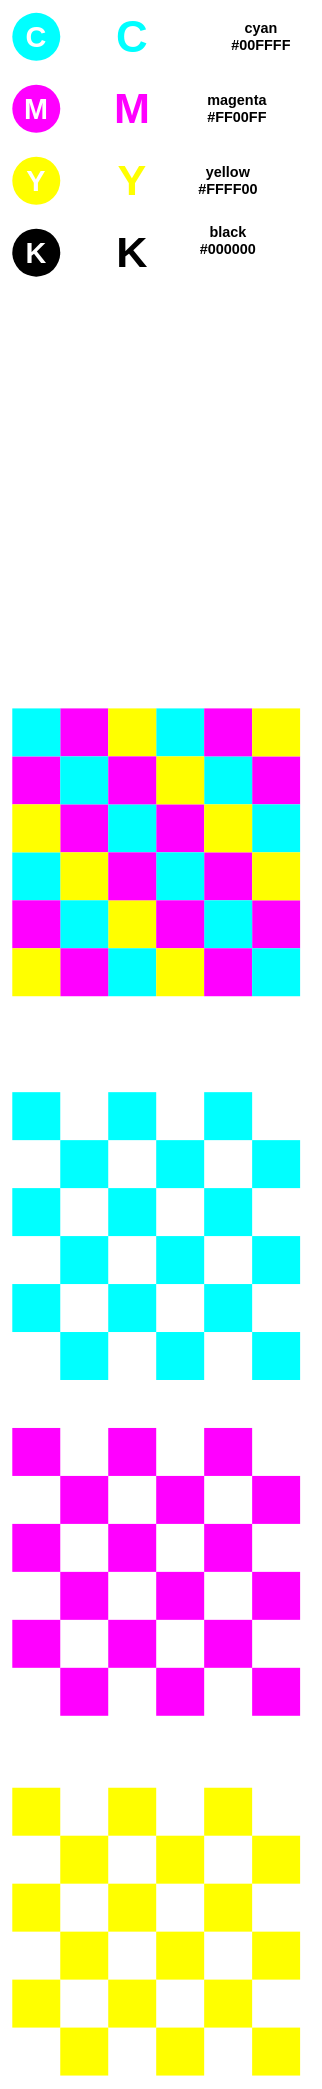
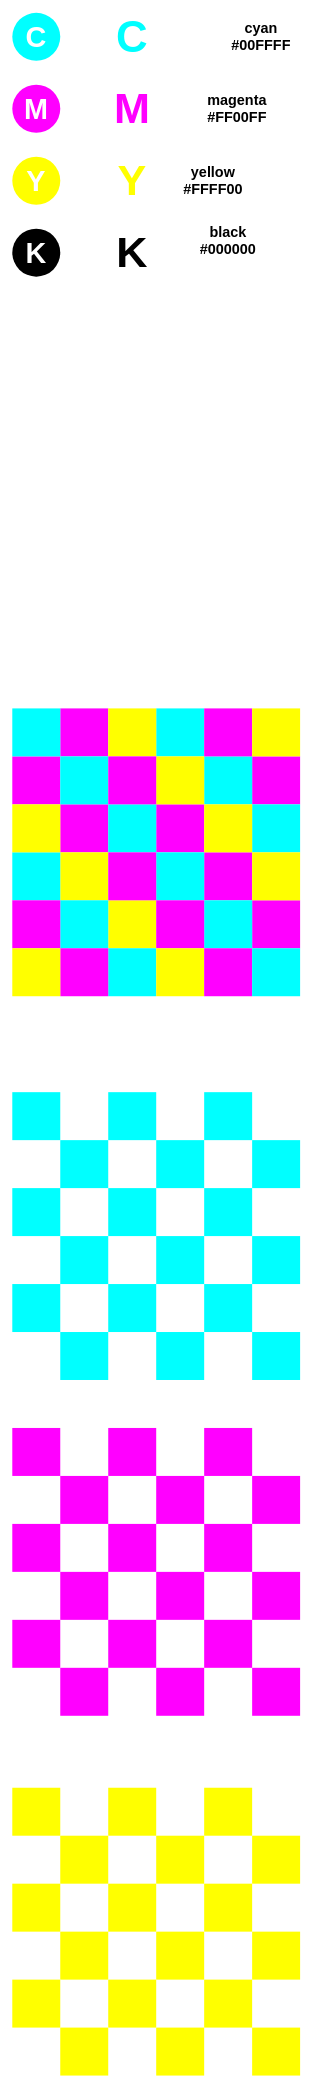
(228, 180) -> (213, 180)
